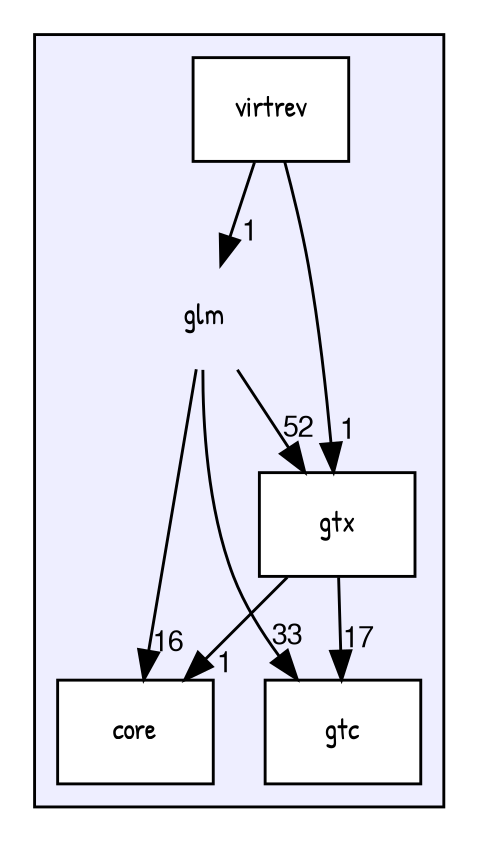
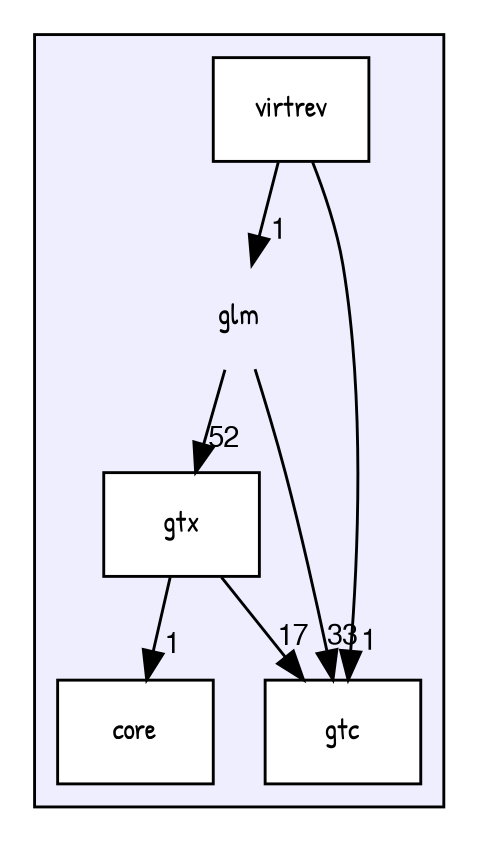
(314, 301) -> (356, 404)
(173, 510) -> none
